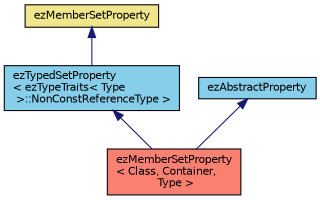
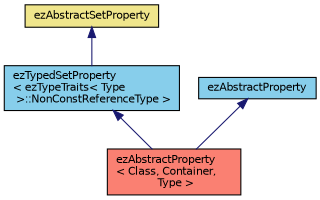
(92, 16) -> (92, 16)
(174, 172) -> (174, 172)
